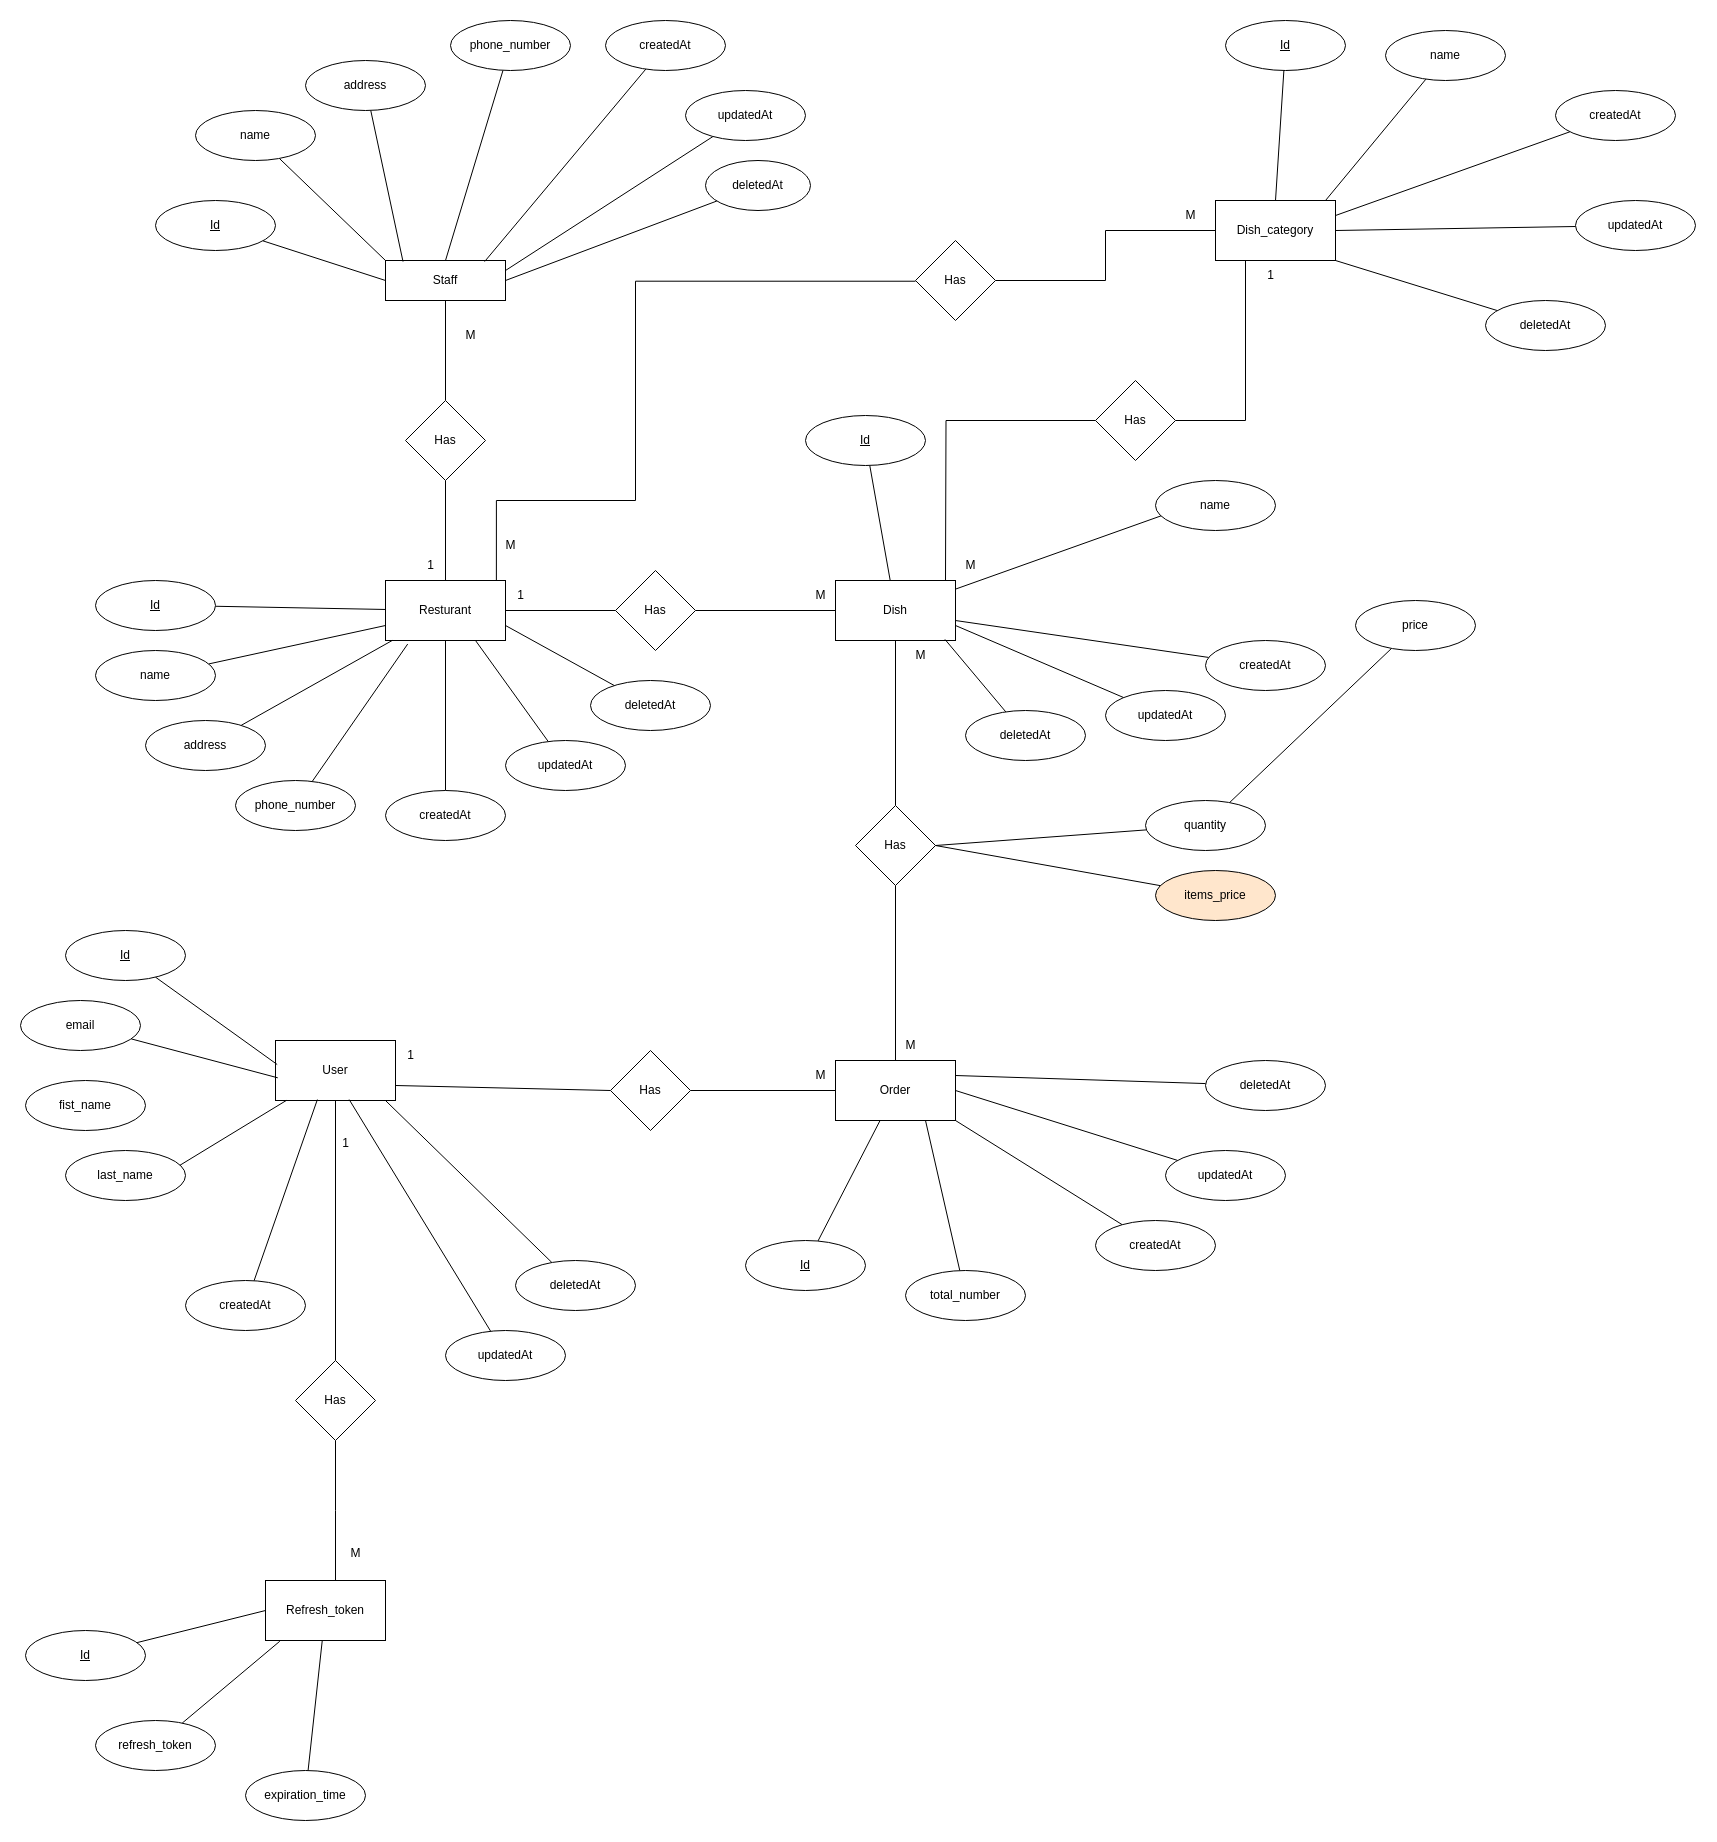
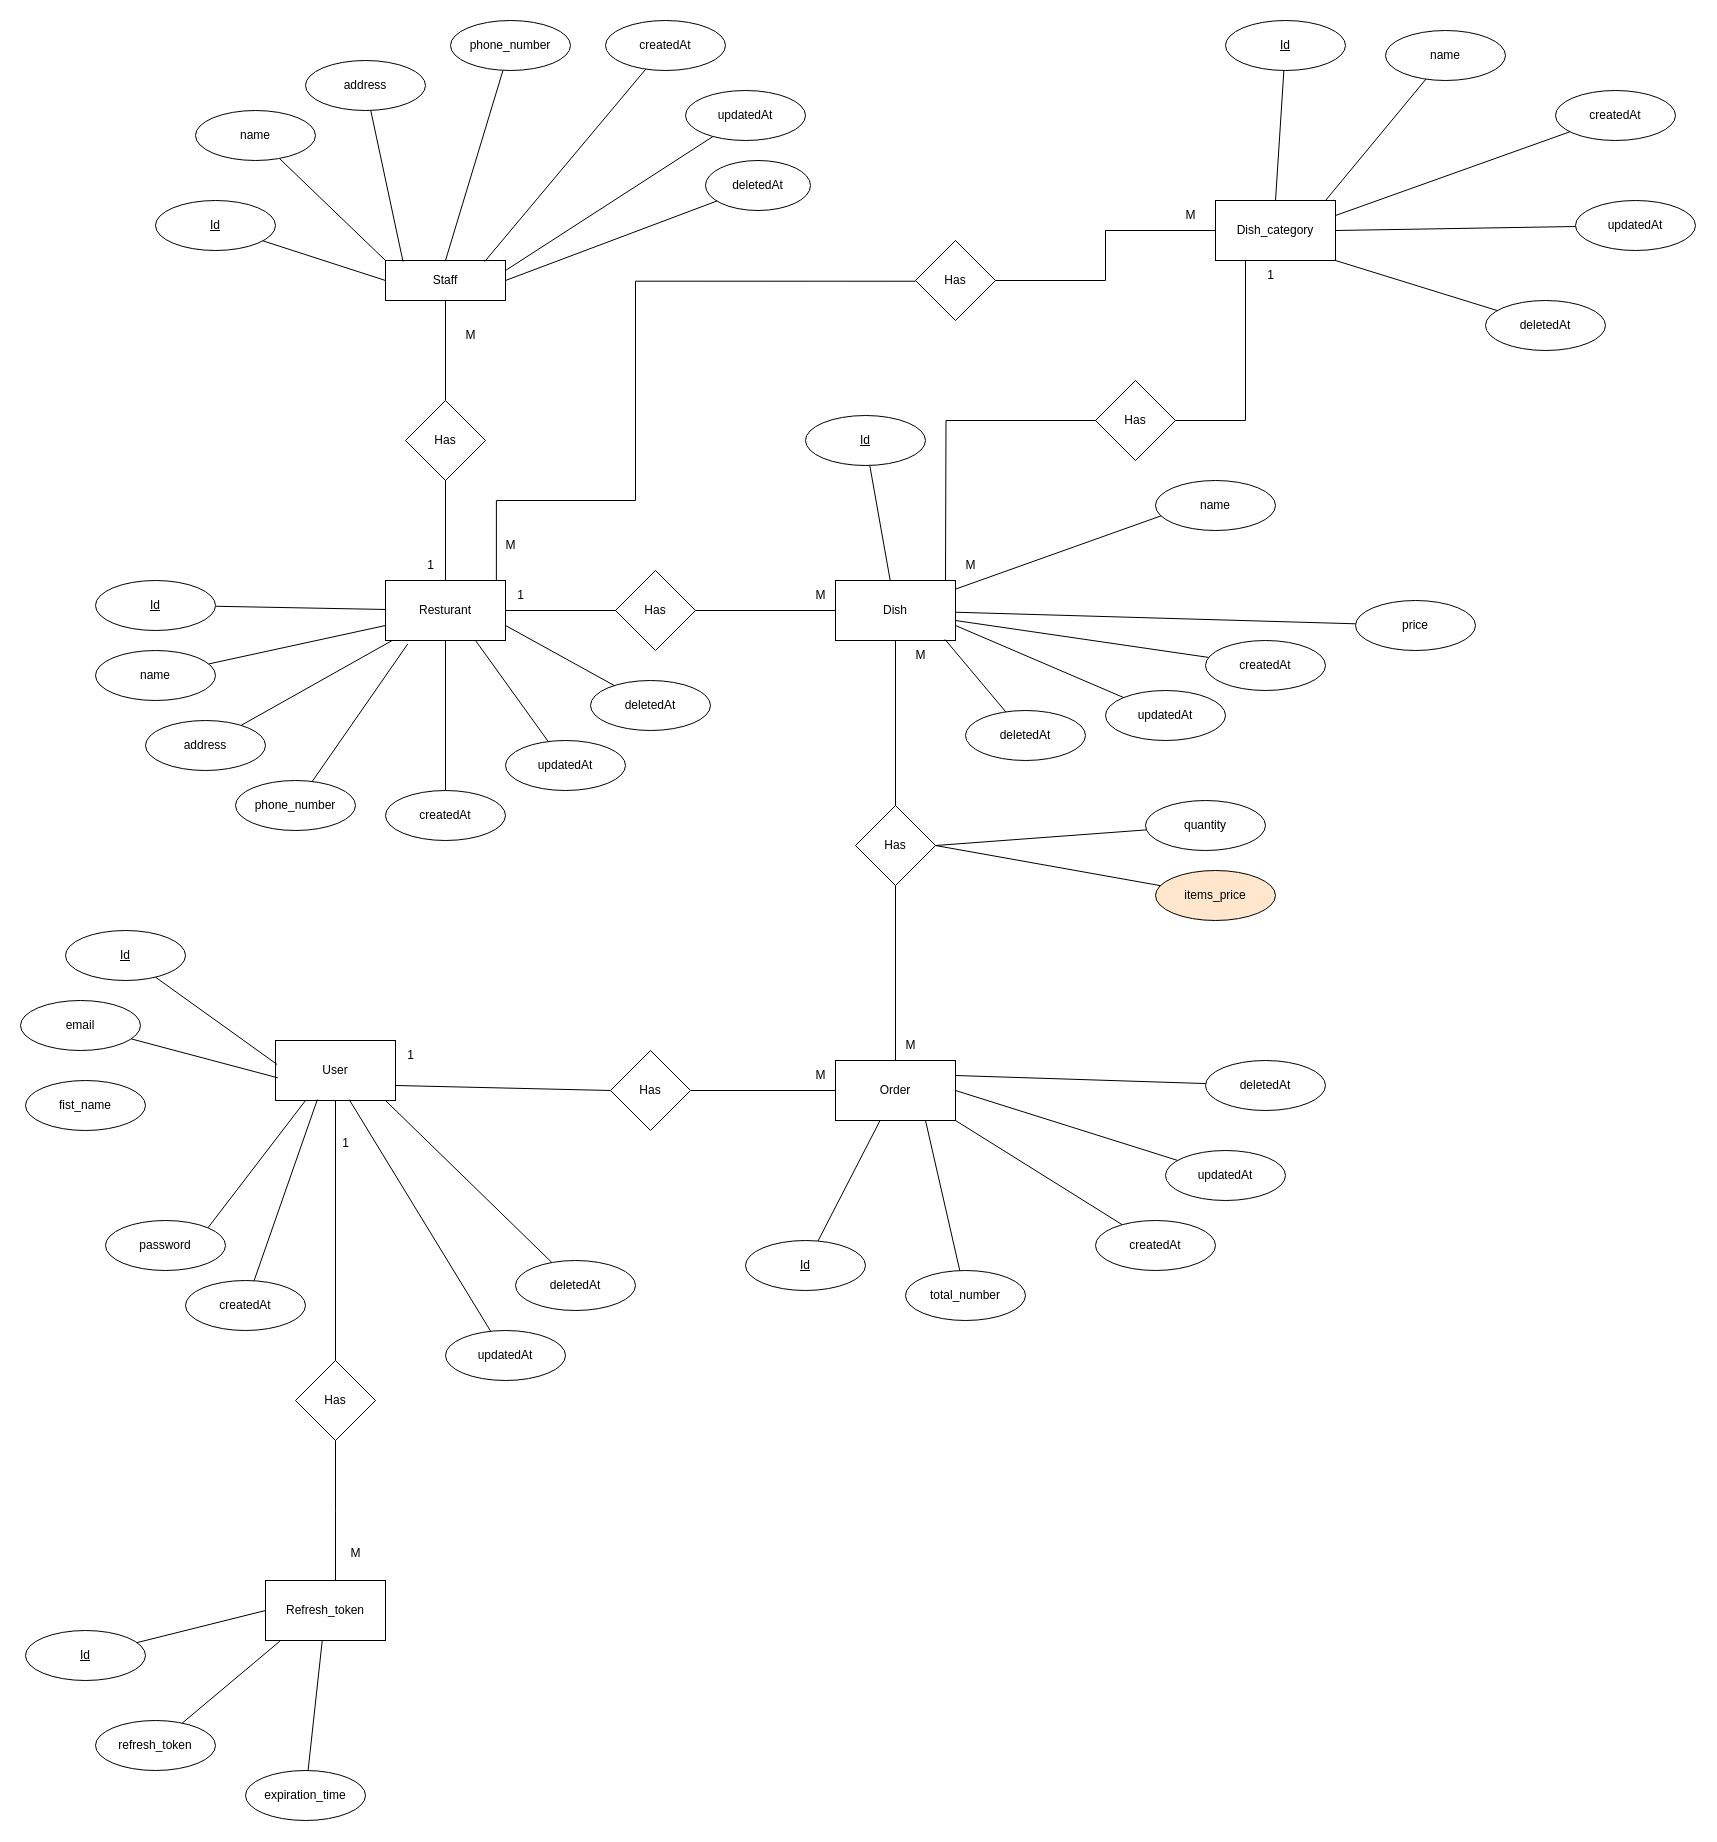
(1311, 725) -> (1156, 618)
(233, 1133) -> none
none -> (257, 1164)
(126, 1176) -> none
none -> (166, 1246)
